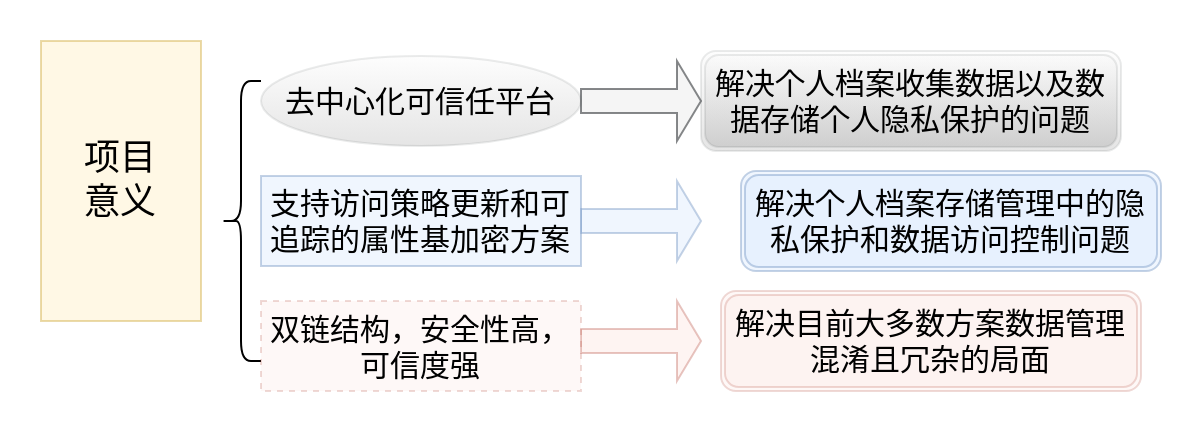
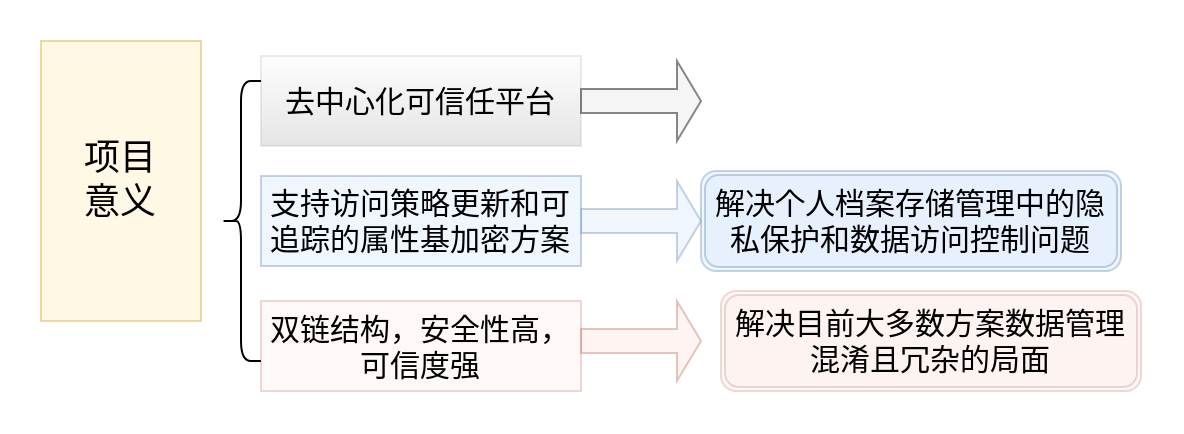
(421, 101) -> (421, 101)
(911, 101) -> none
(951, 221) -> (911, 221)
(421, 346) -> (421, 346)
